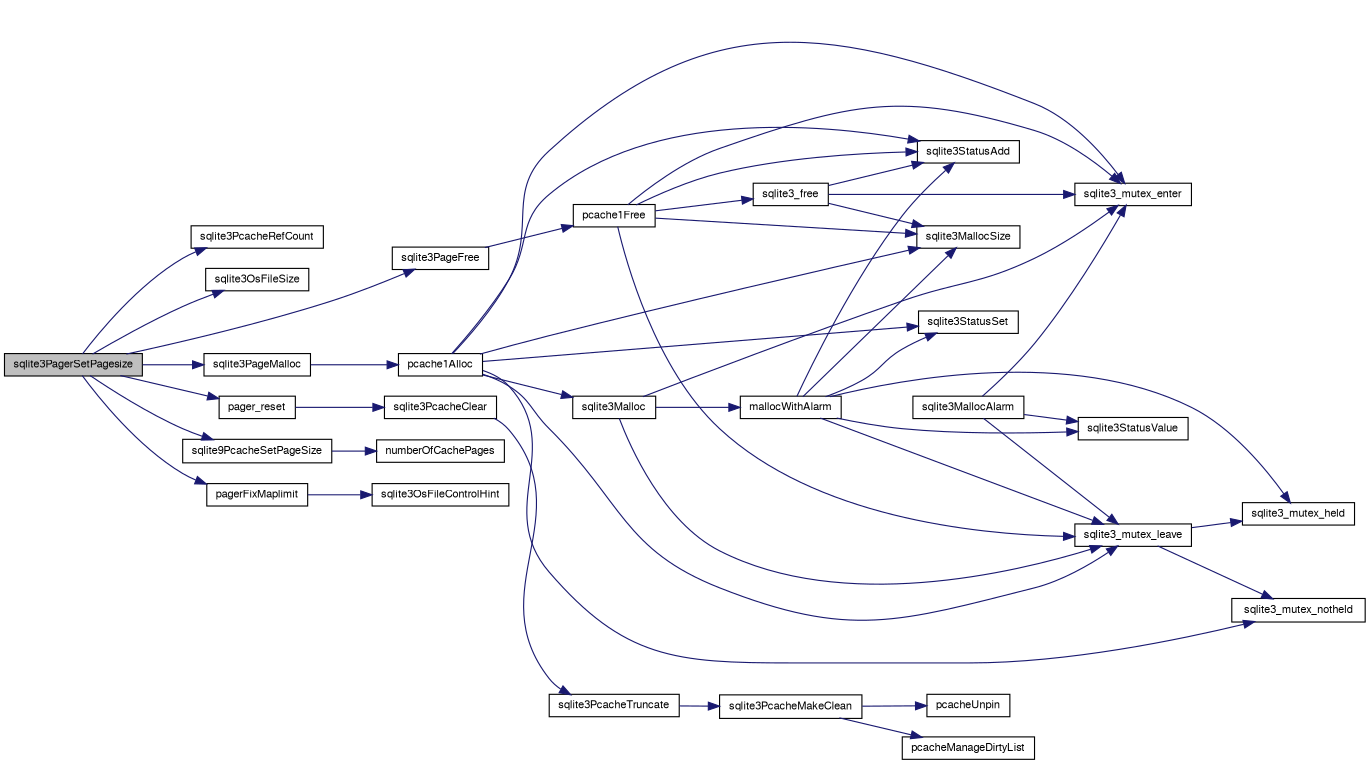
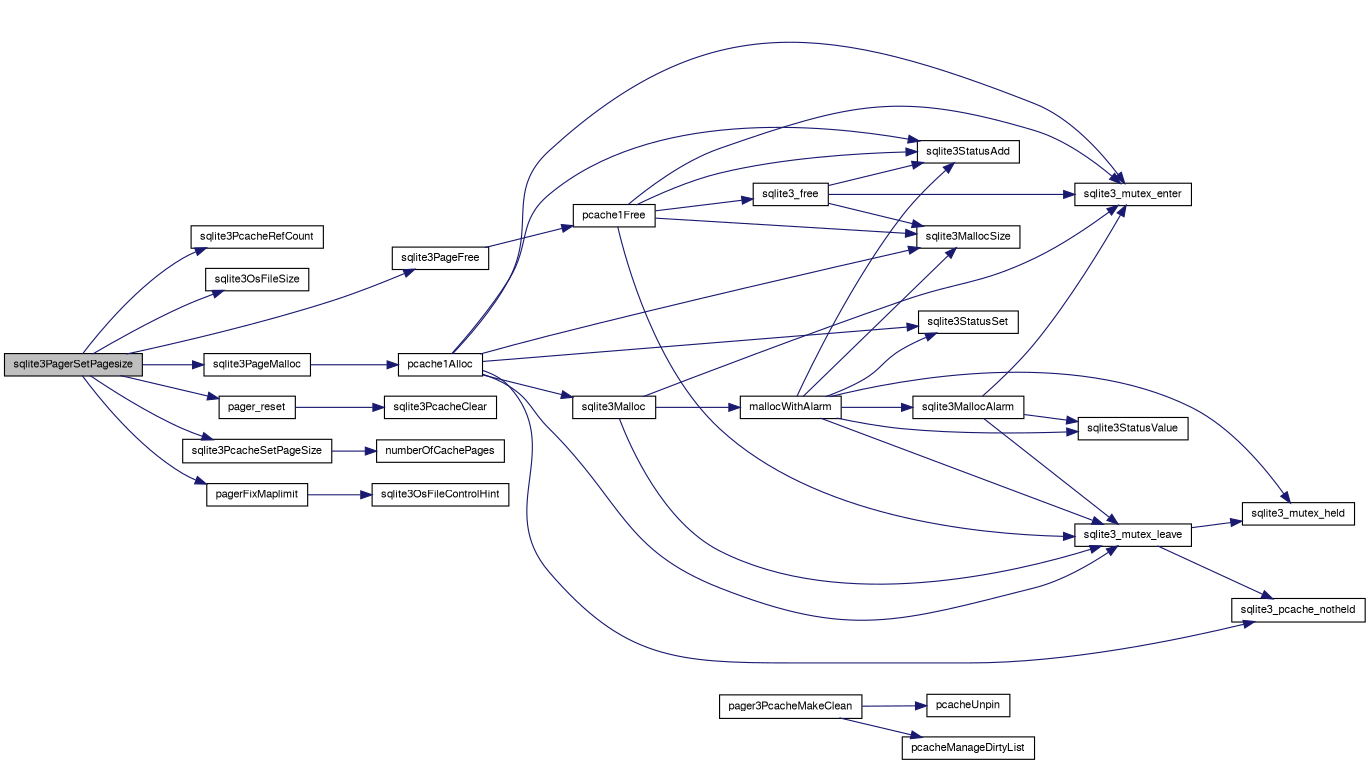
none -> (871, 407)
(257, 451) -> (257, 451)
(1298, 610) -> (1298, 610)
(614, 706) -> none
(791, 707) -> (791, 707)
